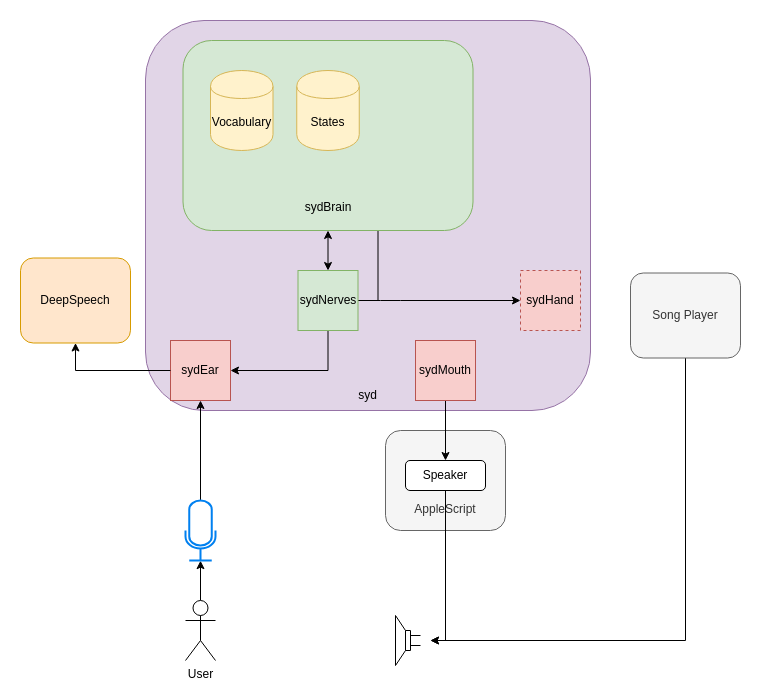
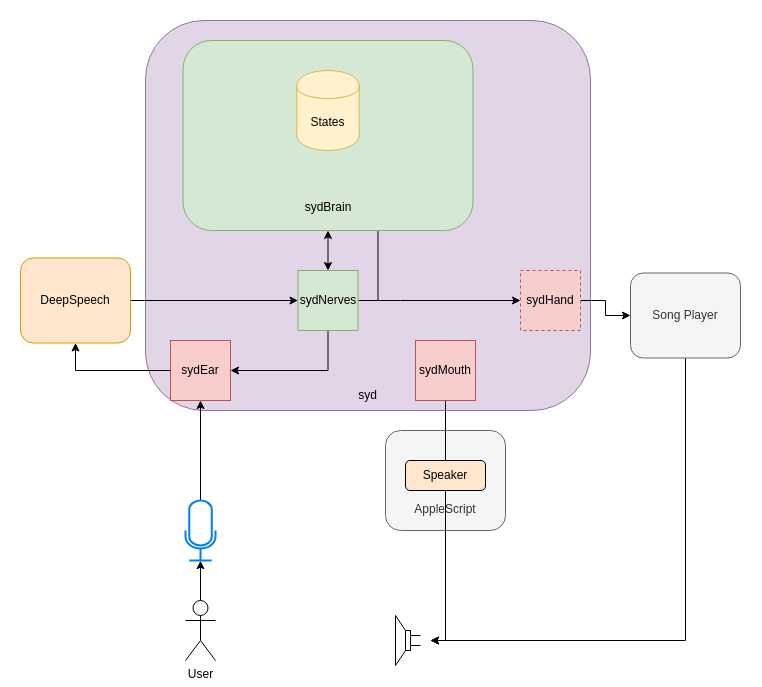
(242, 111) -> none
none -> (211, 301)
none -> (606, 305)
(446, 452) -> (446, 454)
(446, 476) -> (446, 476)
